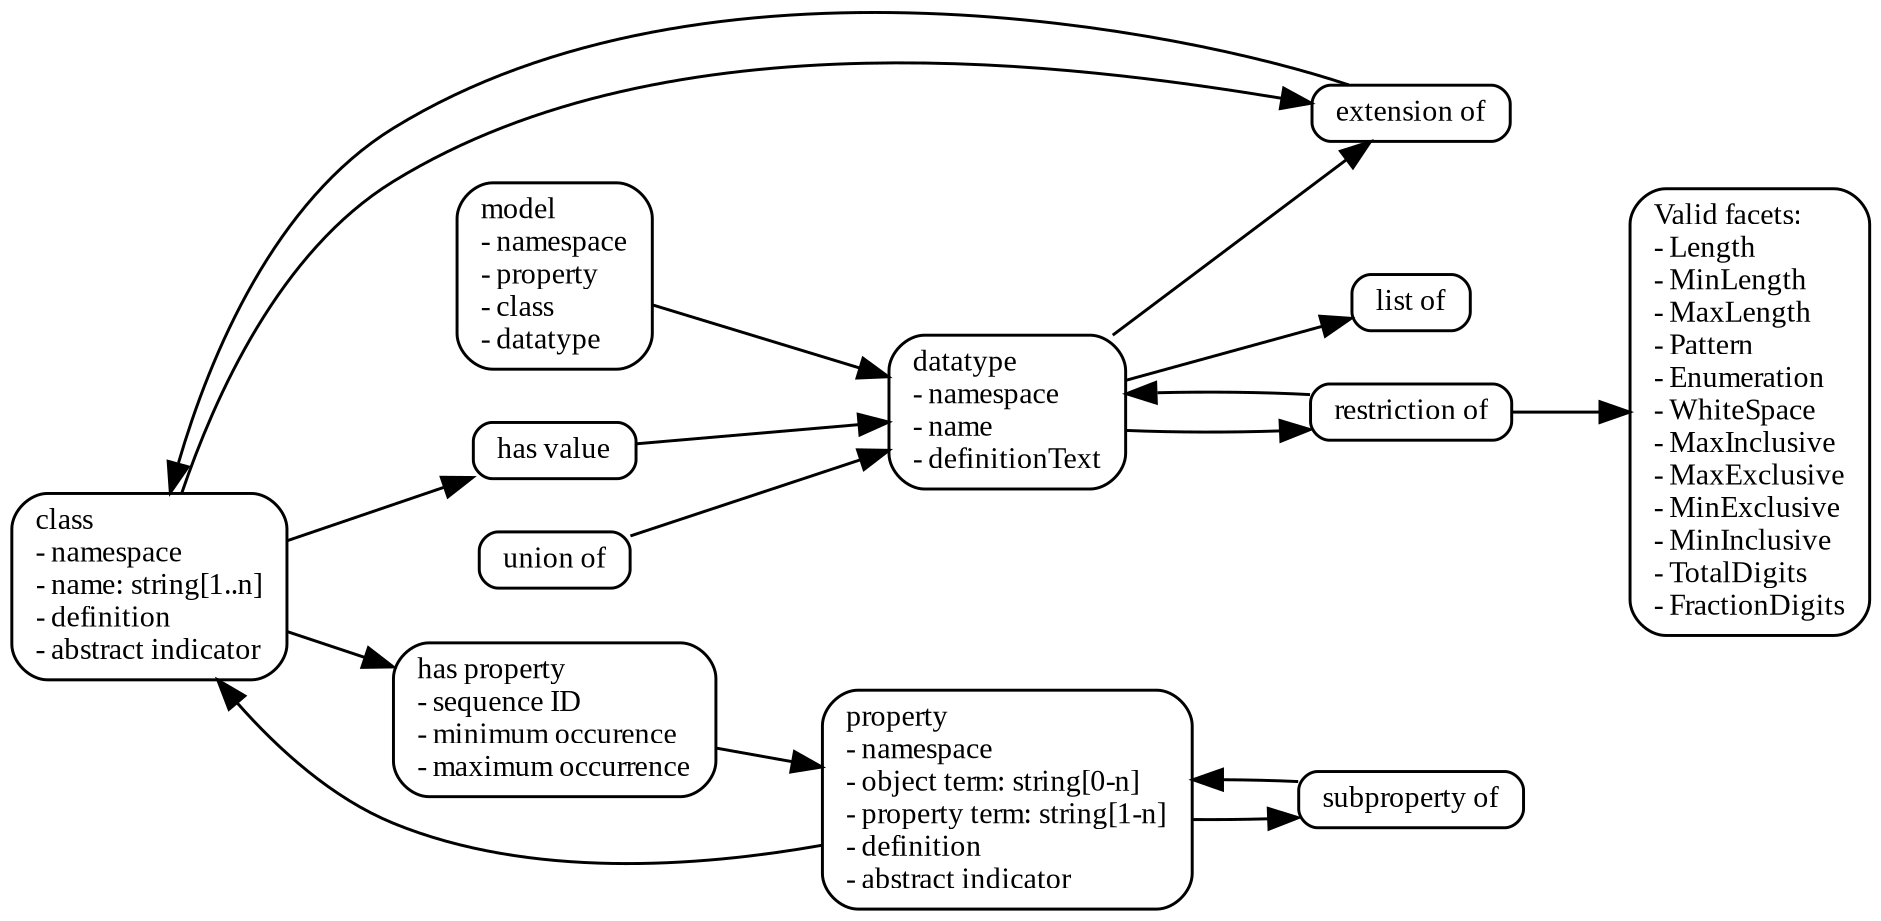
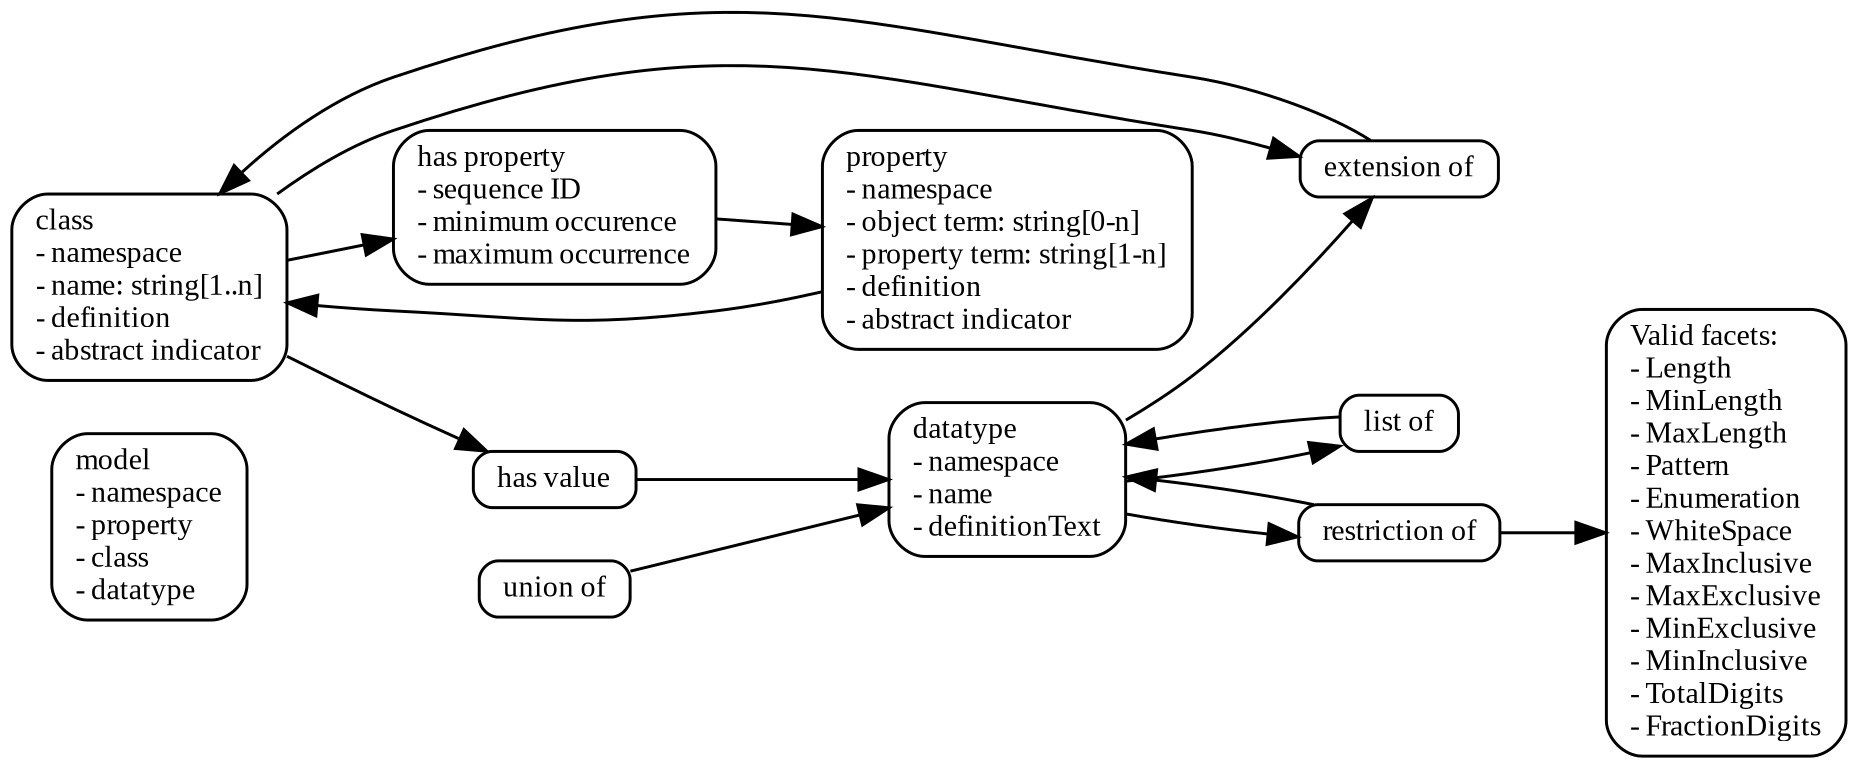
(756, 336) -> (1248, 426)
(1411, 800) -> none
